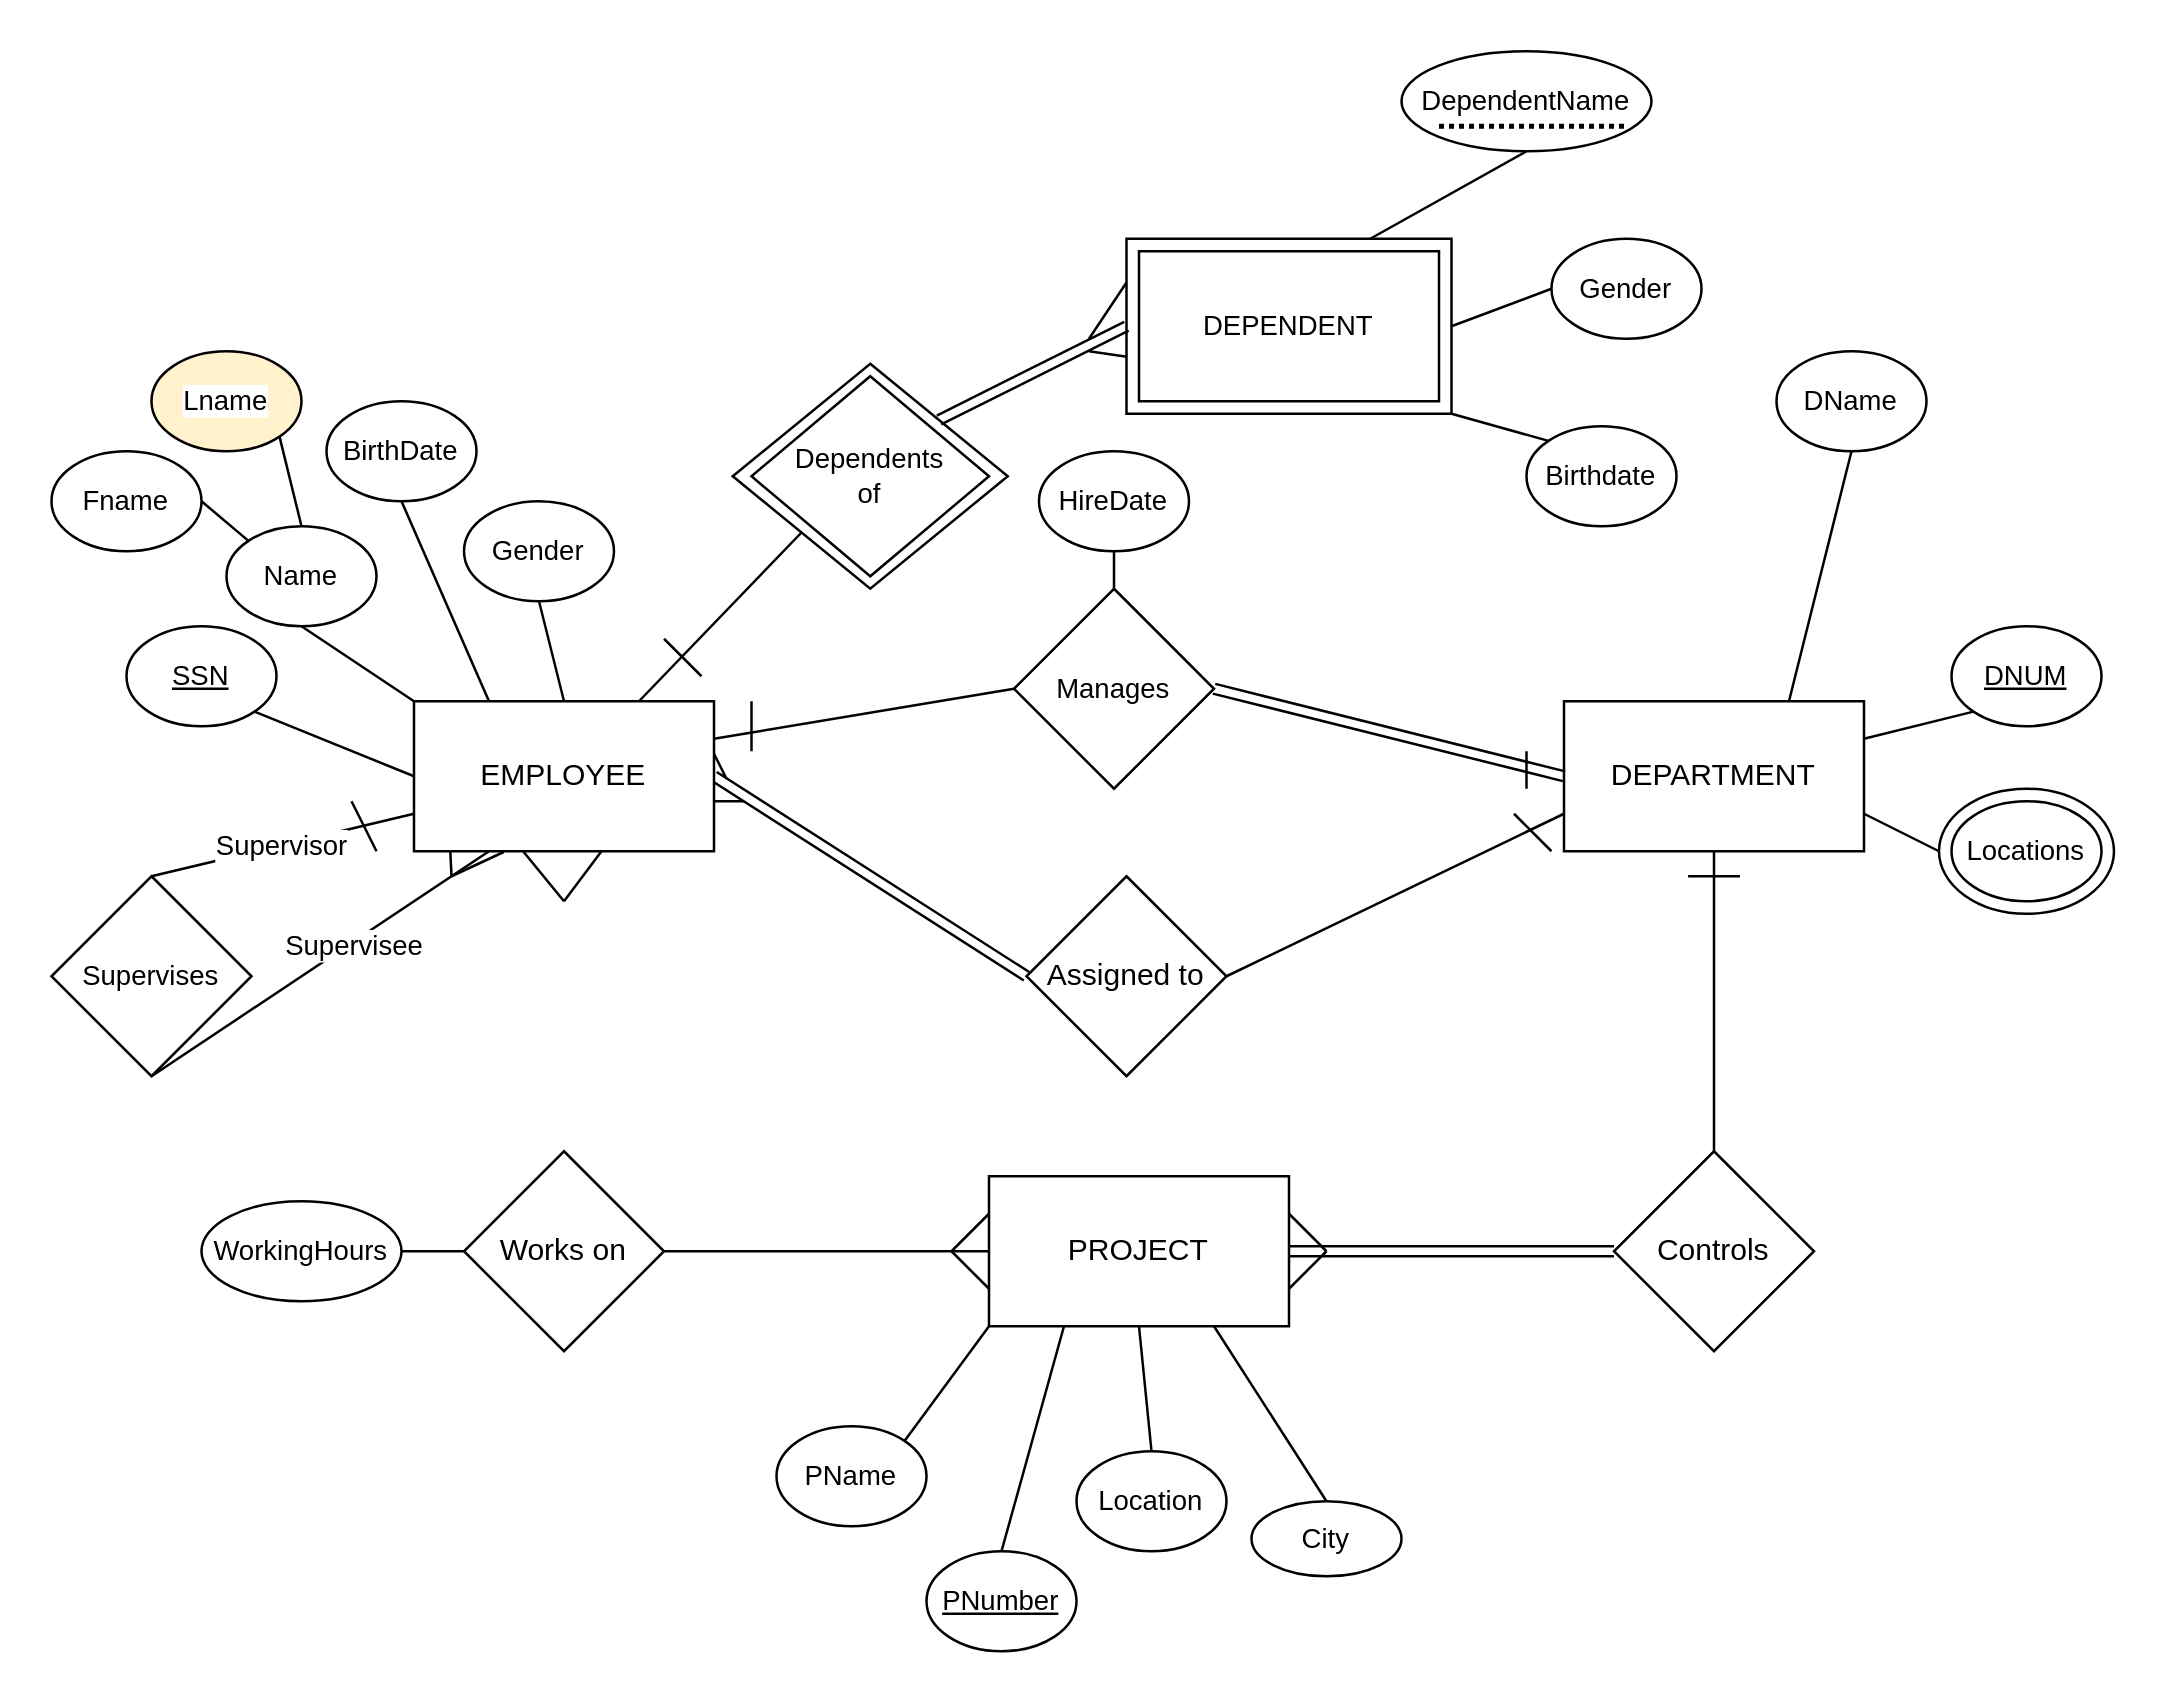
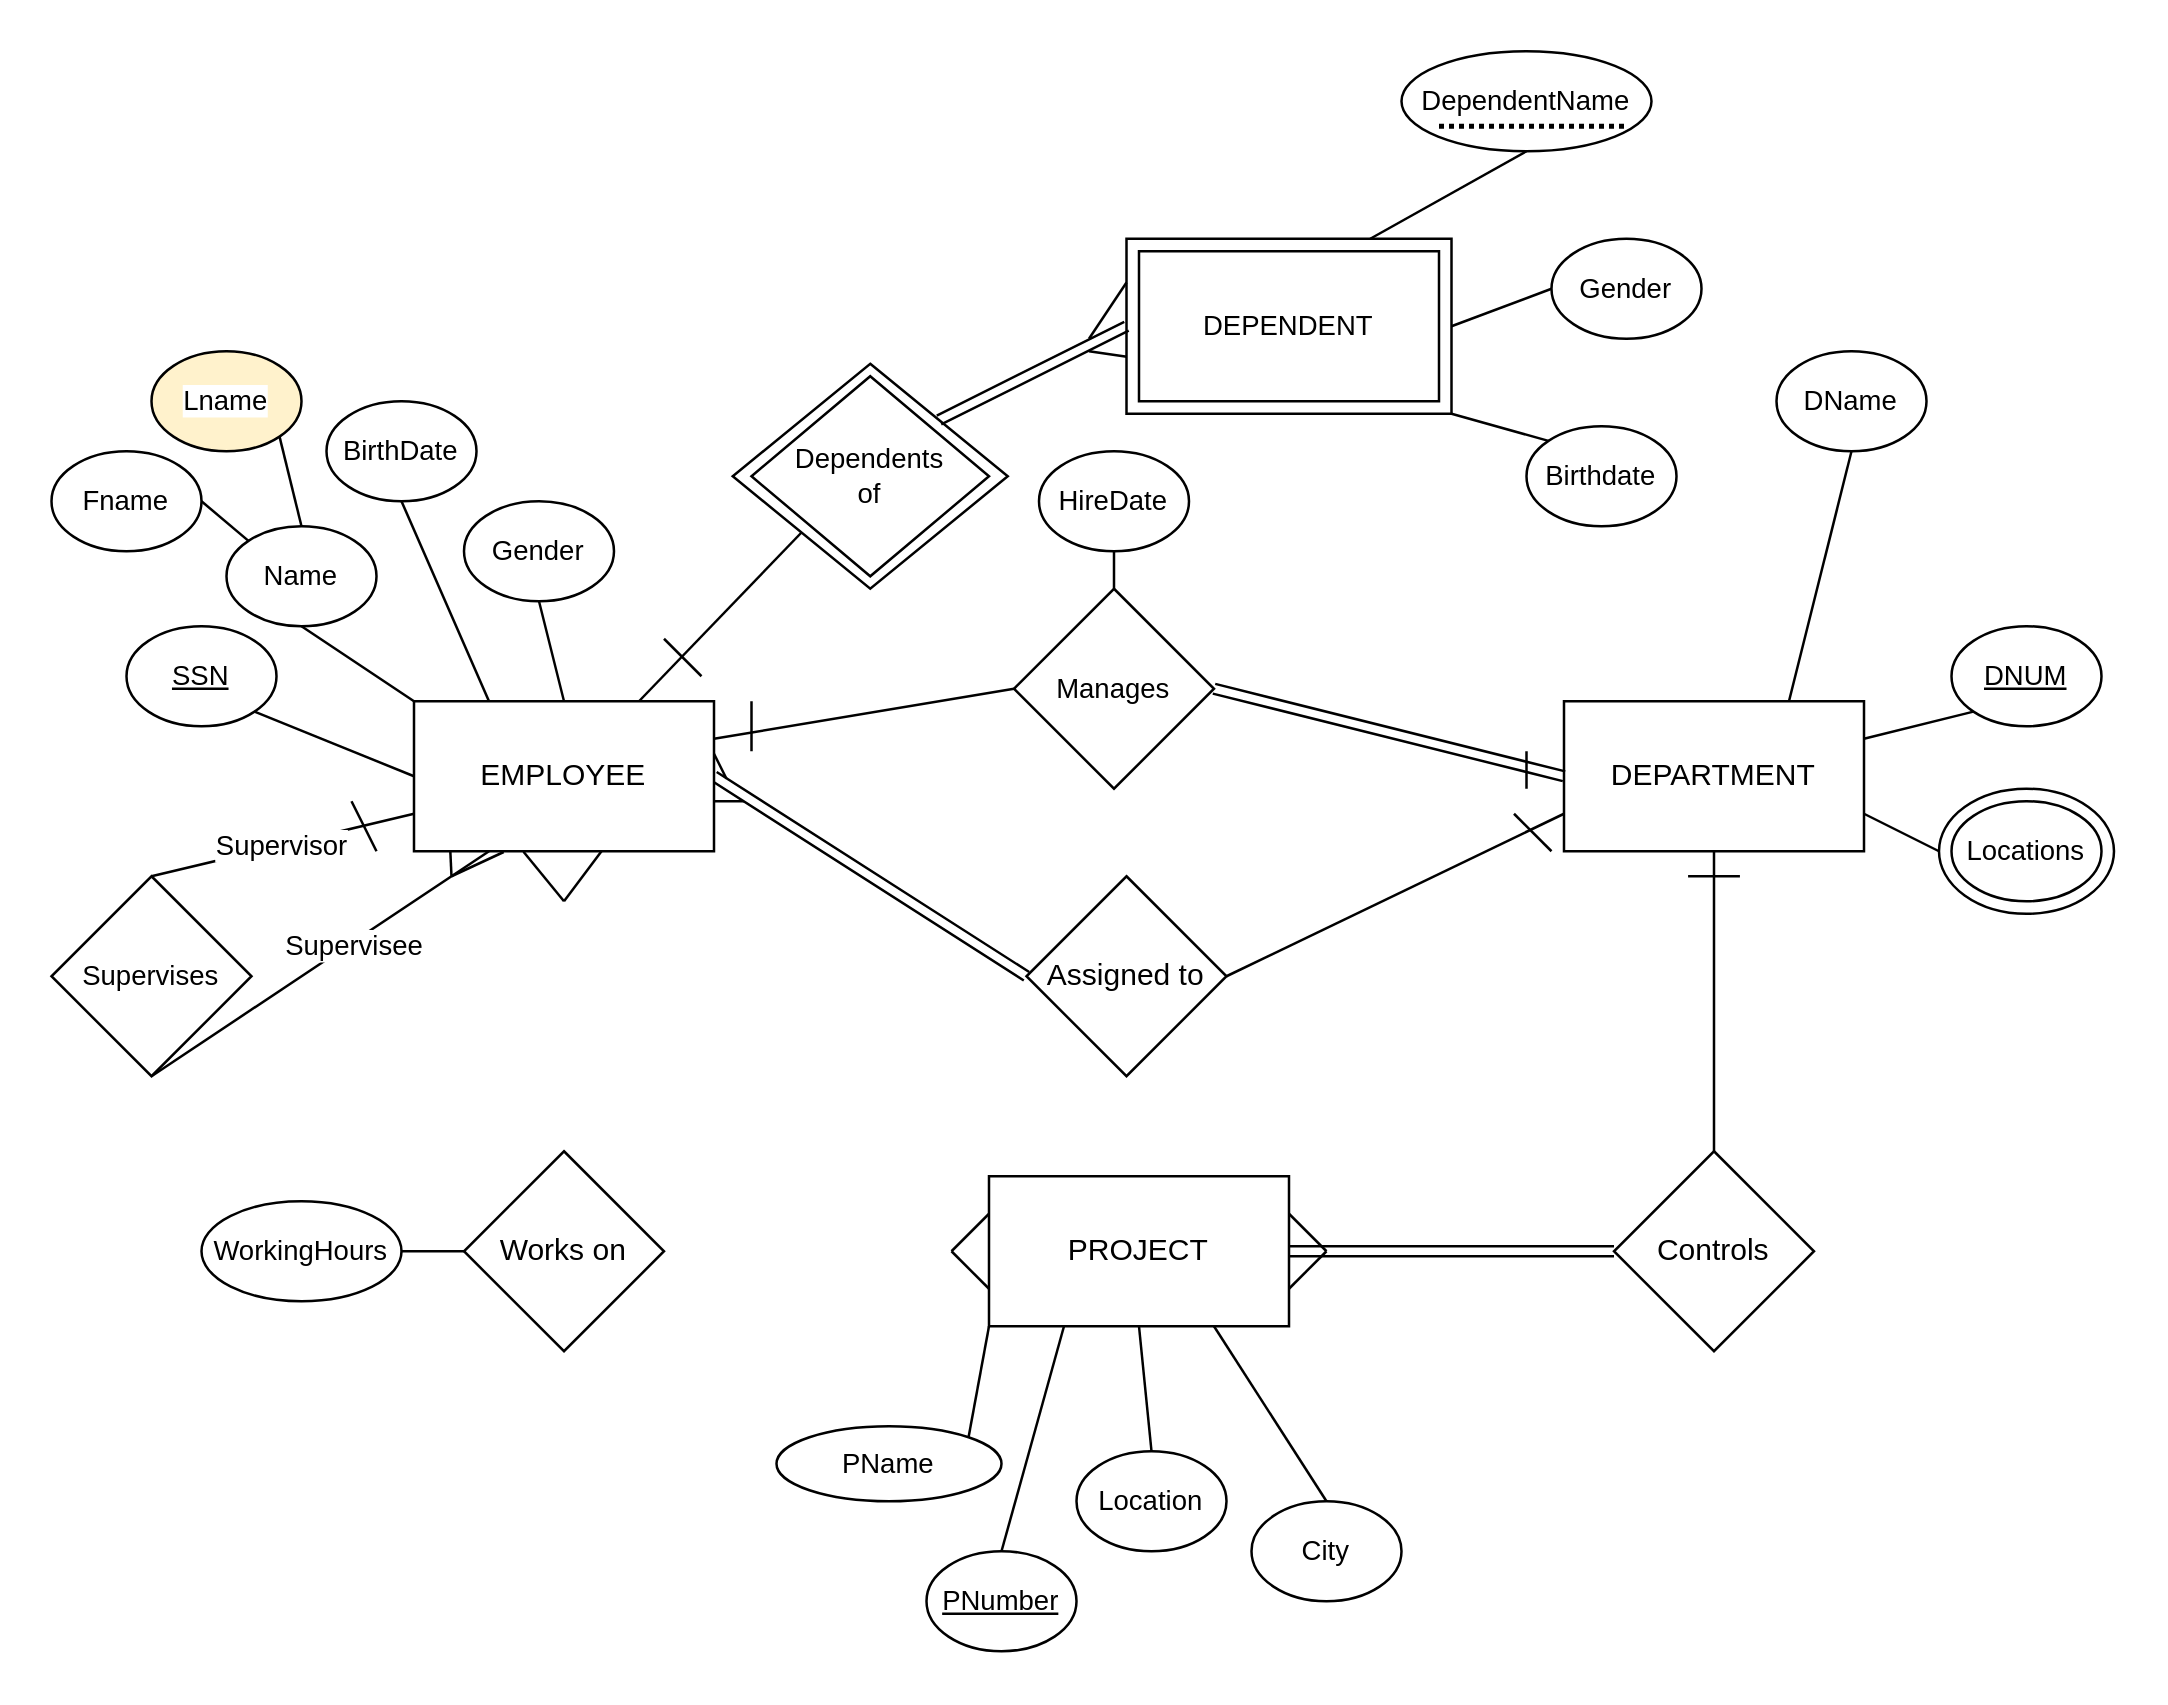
(806, 1251) -> none
(851, 1476) -> (889, 1464)
(1326, 1539) -> (1326, 1551)
